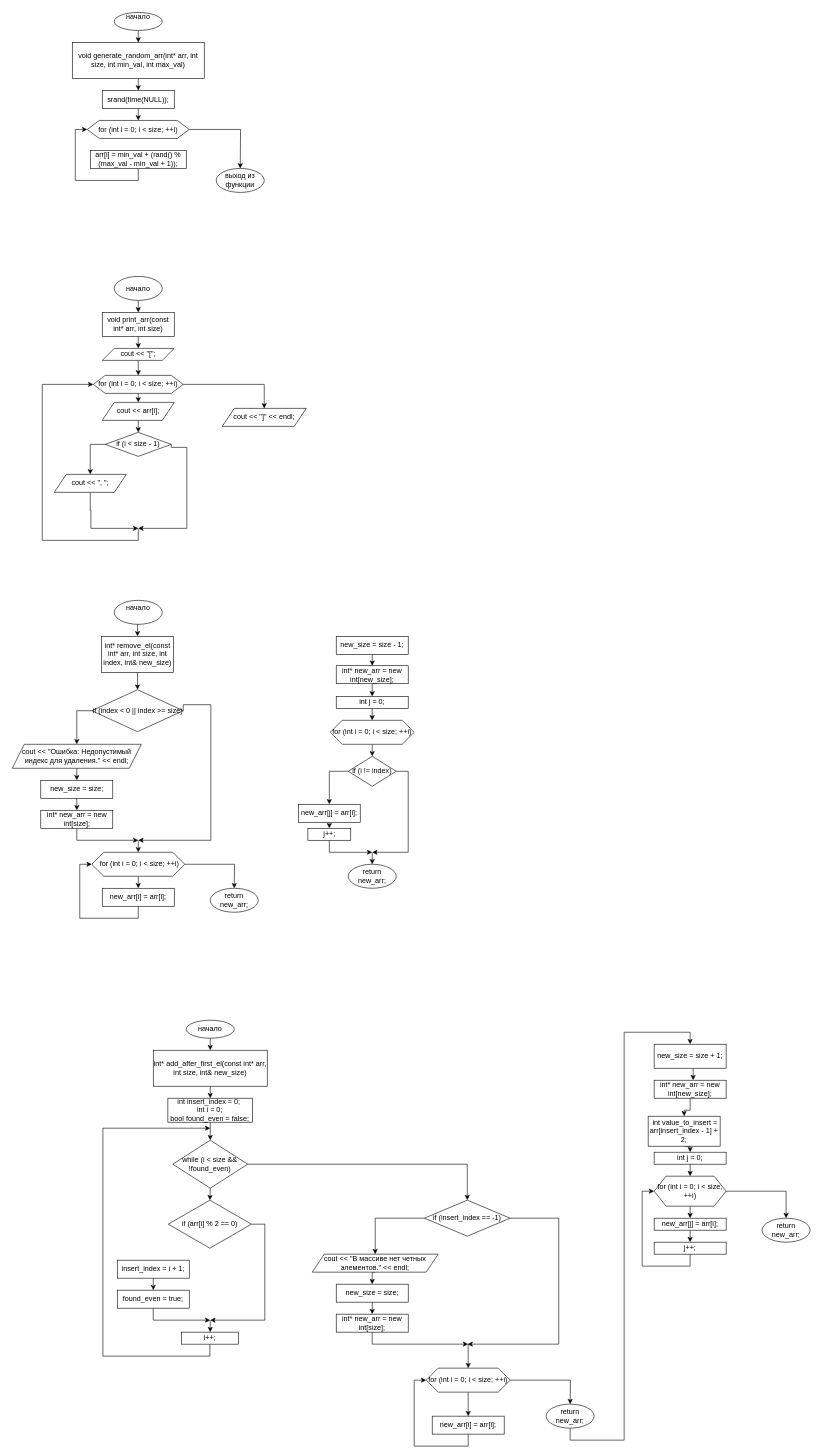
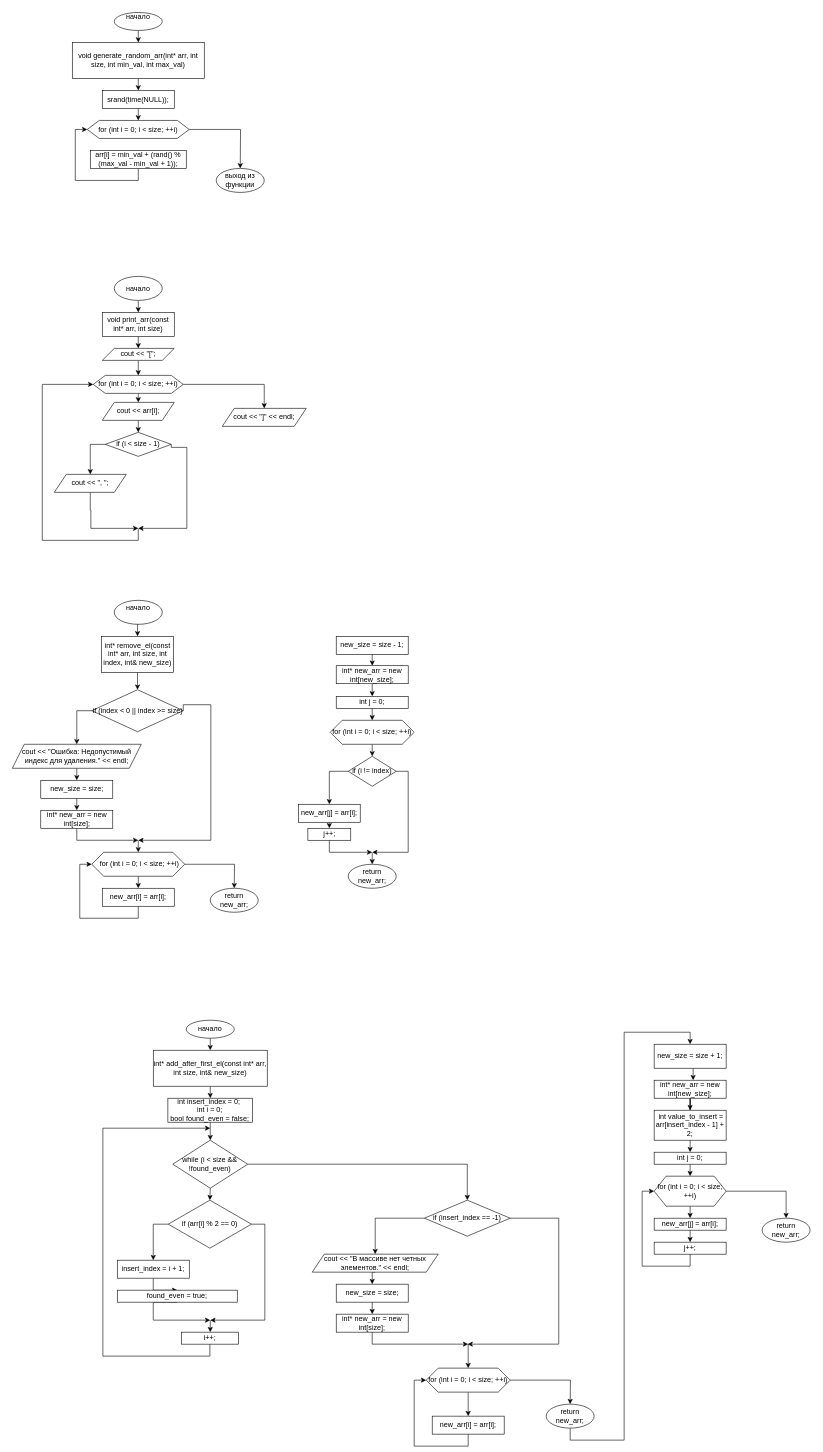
(684, 1131) -> (690, 1125)
none -> (153, 1224)
(153, 1299) -> (177, 1296)
